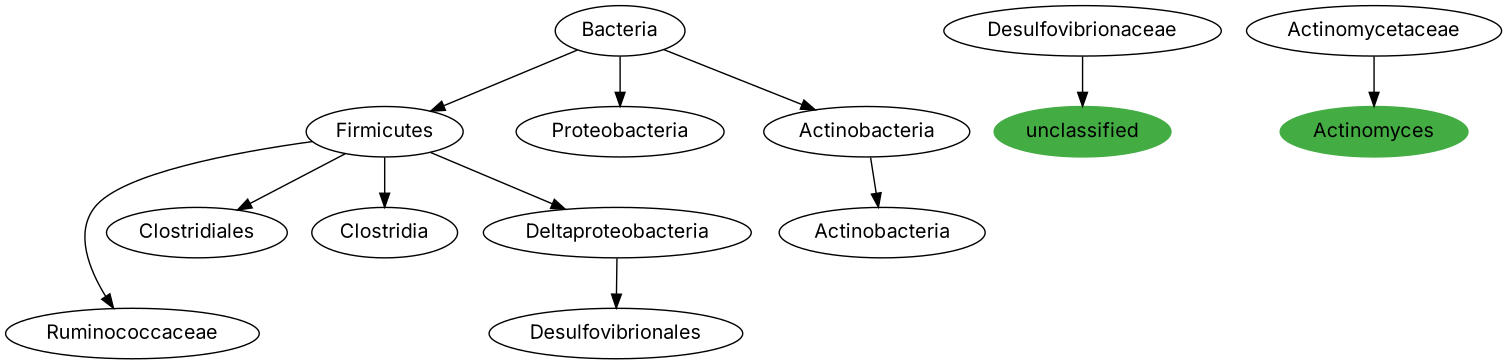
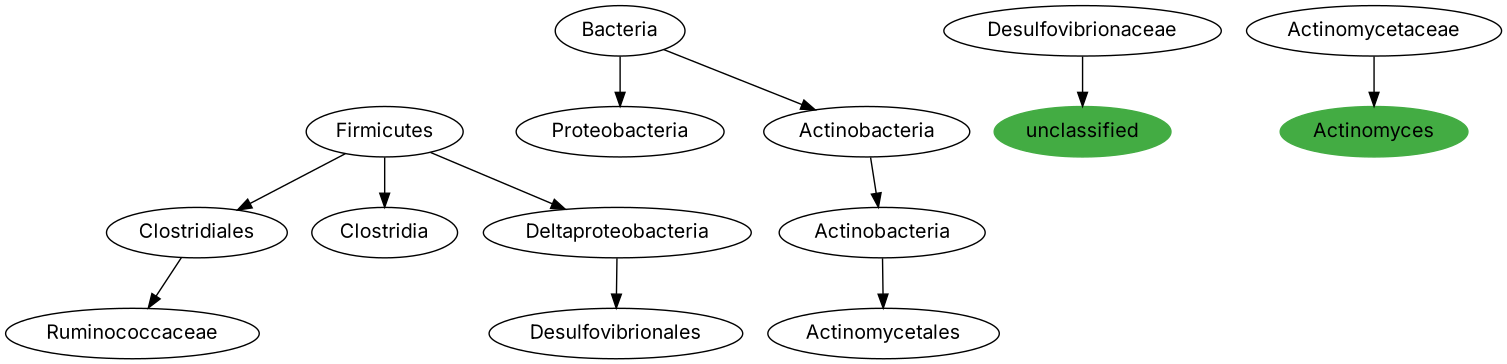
(511, 78) -> none
(153, 175) -> (169, 277)
none -> (884, 334)
